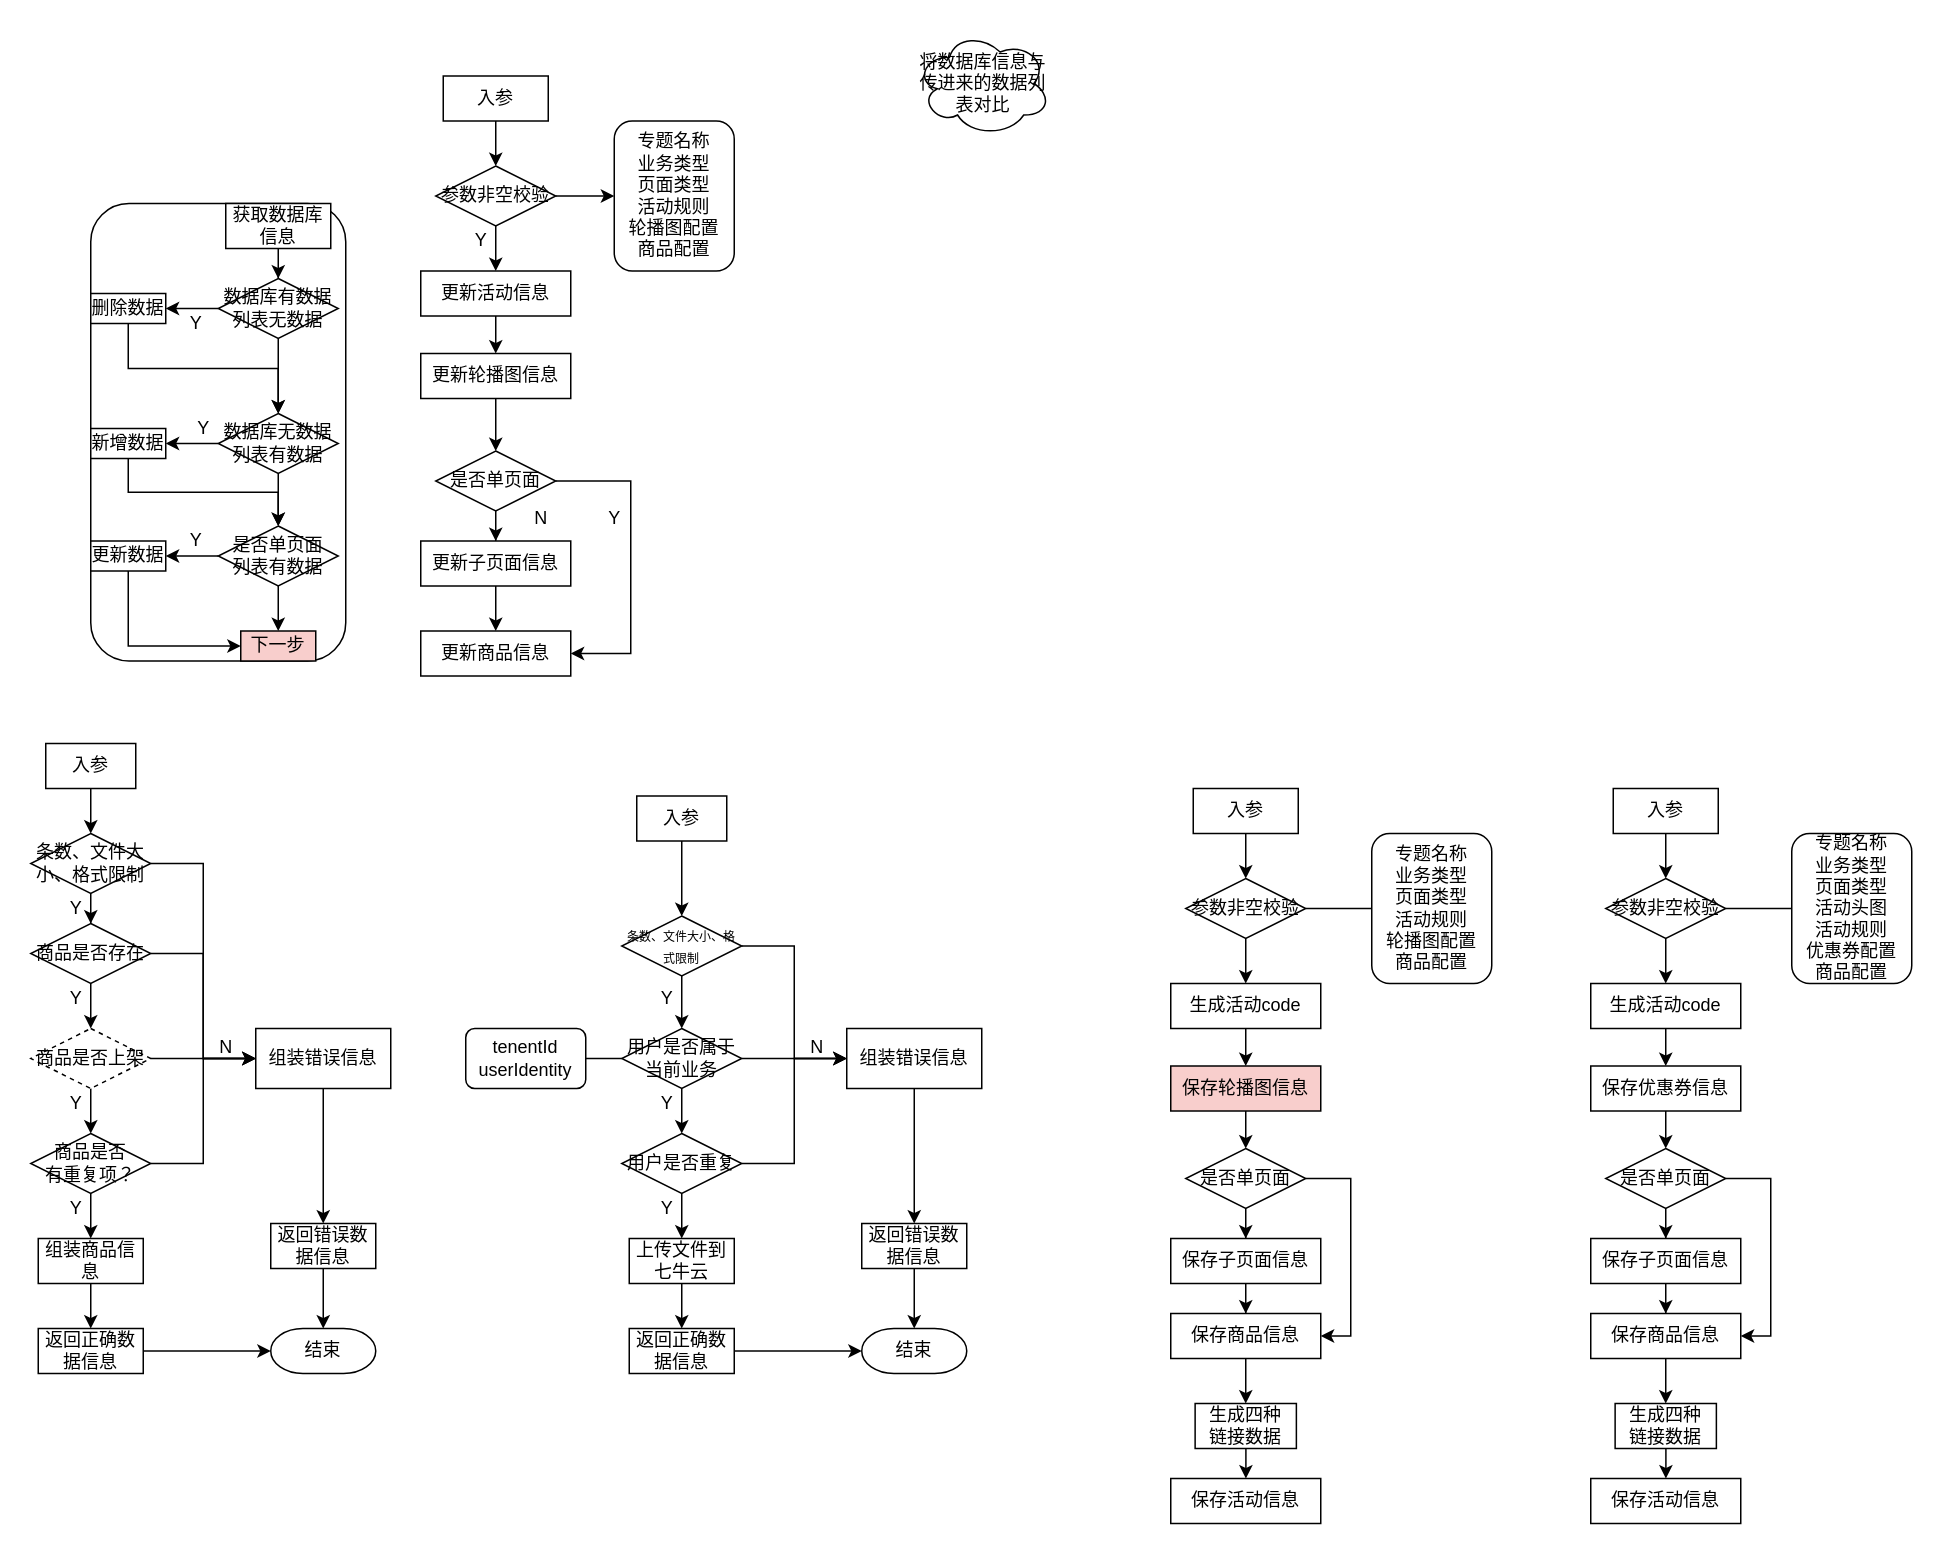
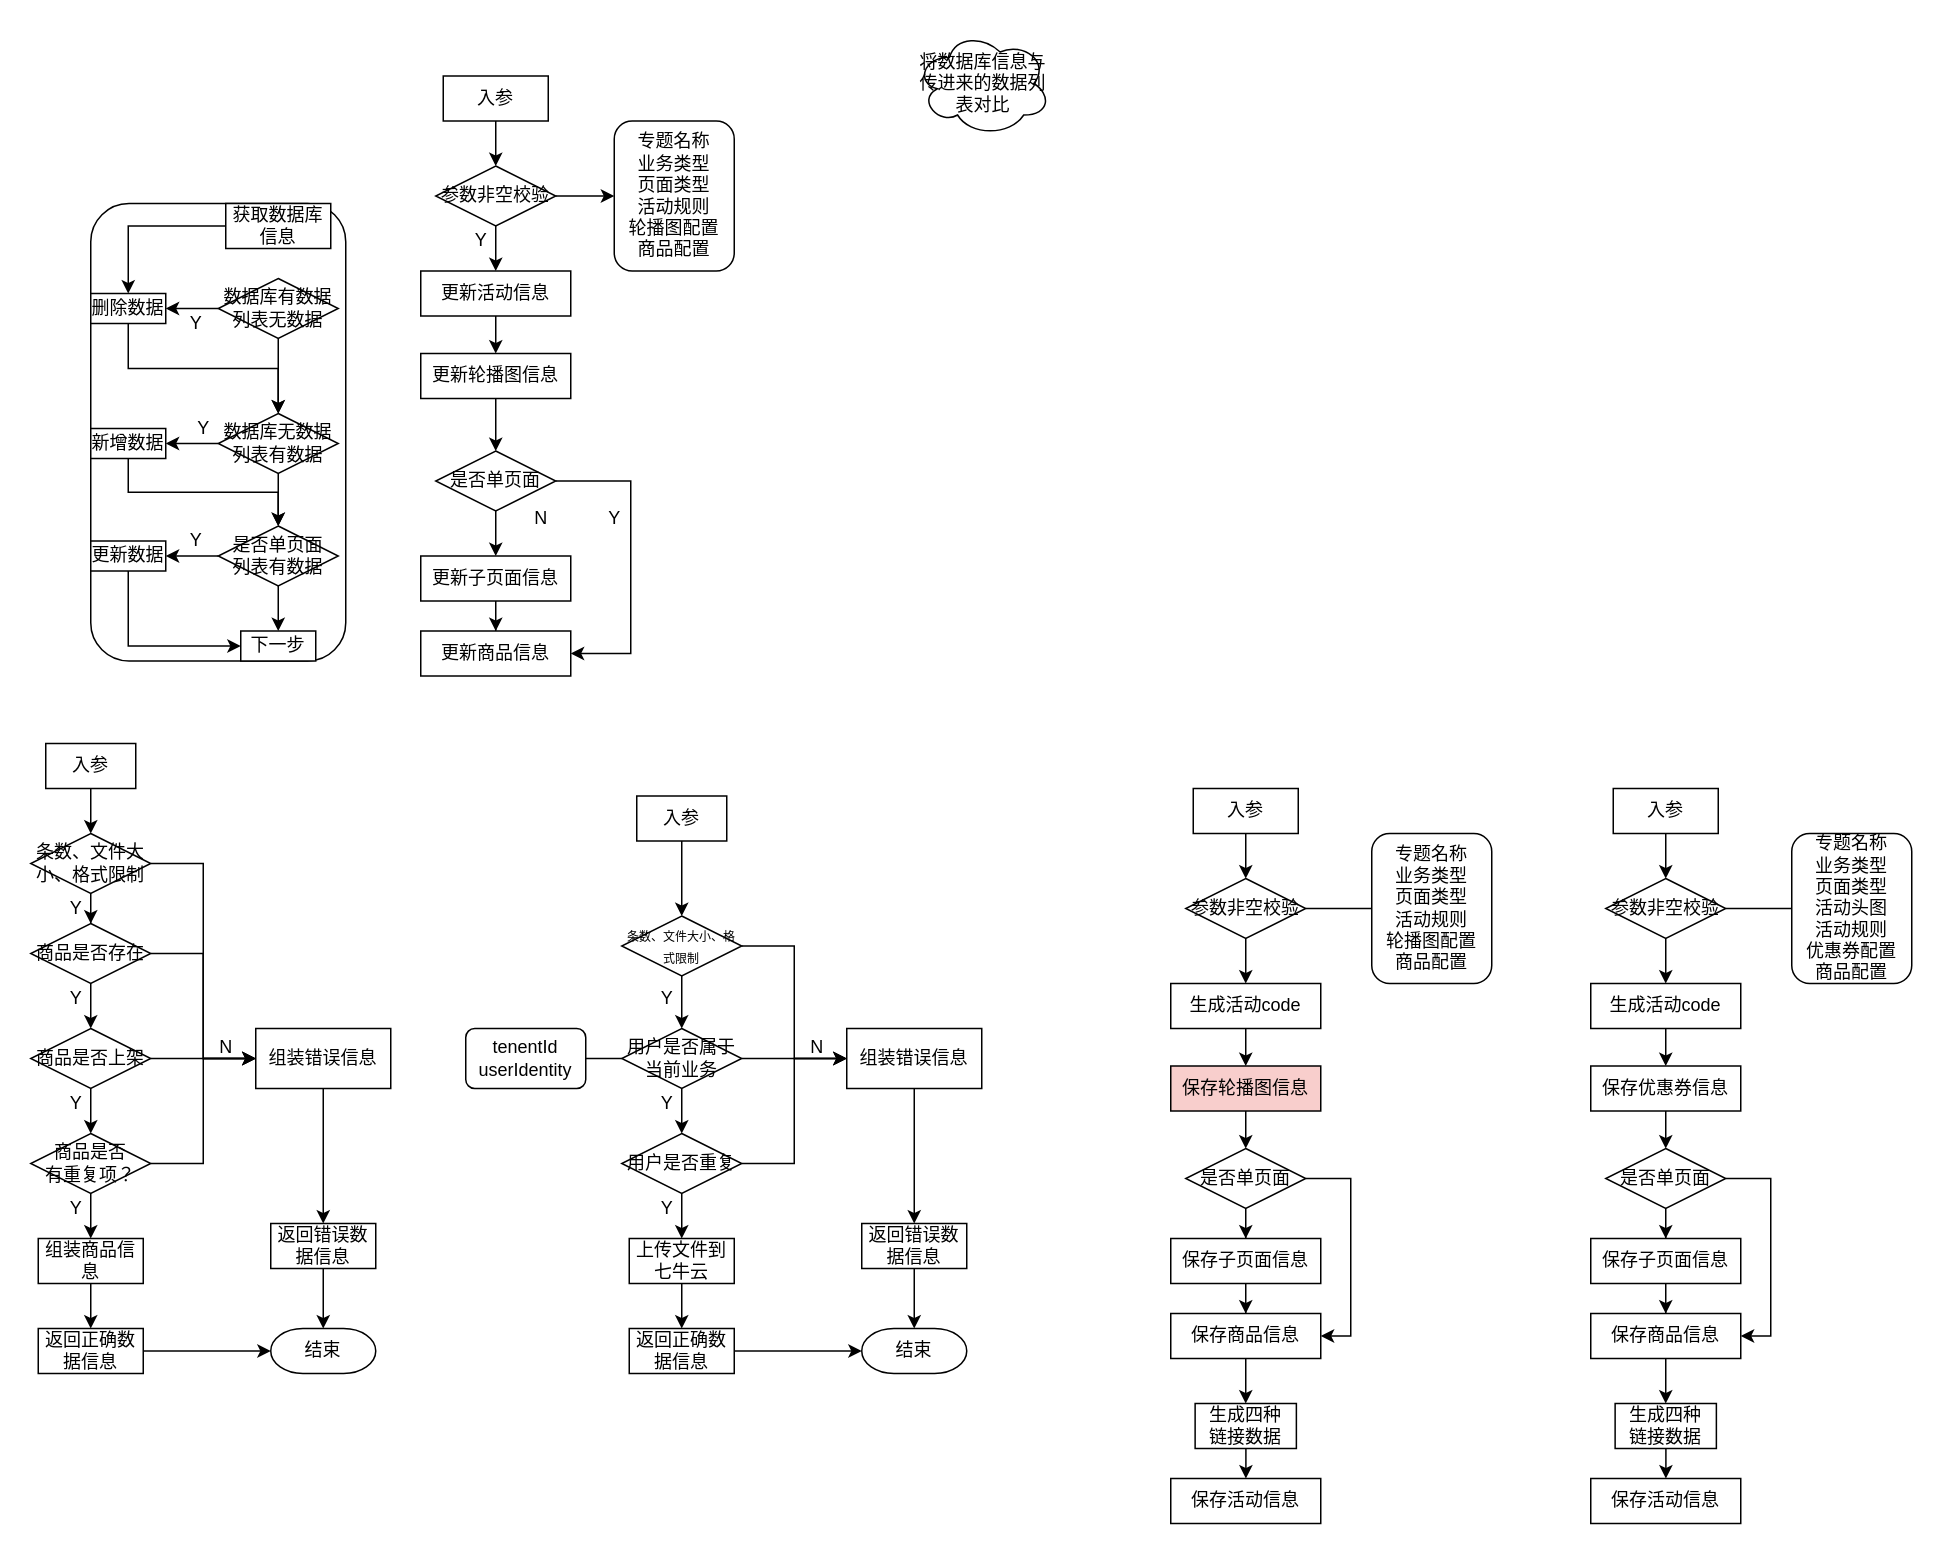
(278, 268) -> (148, 226)
(496, 563) -> (496, 578)
(278, 646) -> (278, 646)
(91, 1058) -> (91, 1058)
